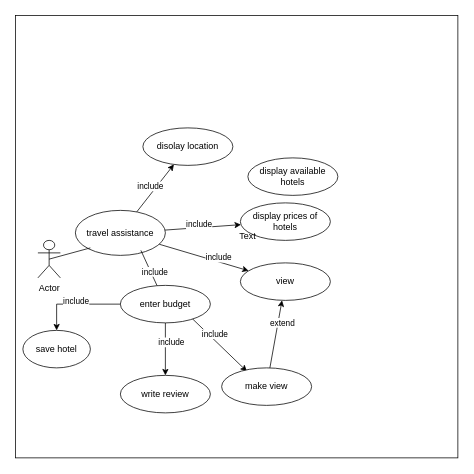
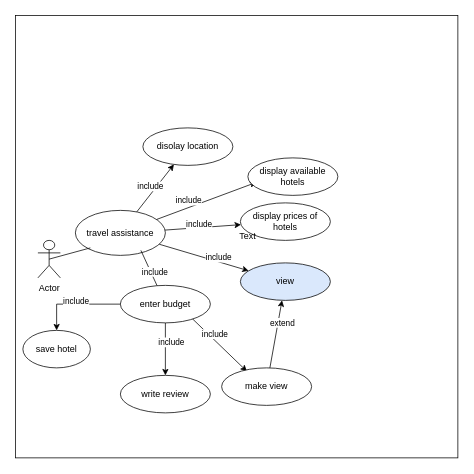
none -> (204, 202)
(285, 282) -> (285, 282)
